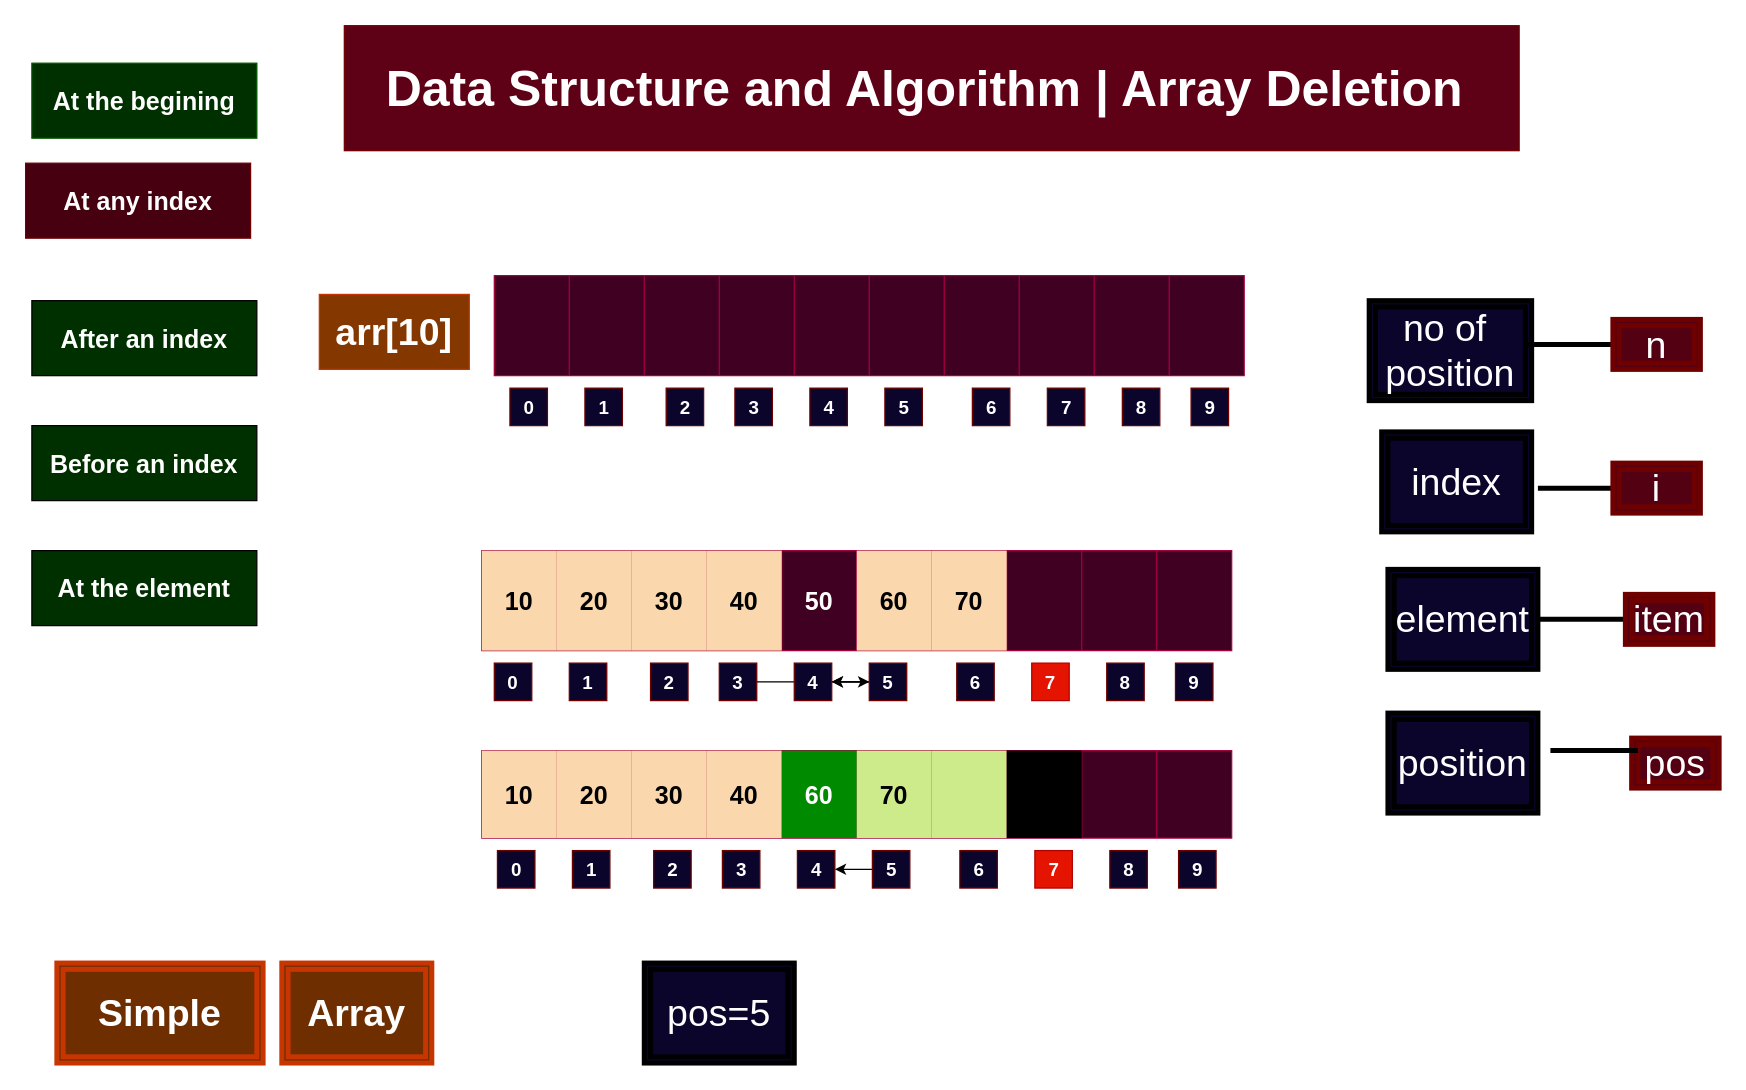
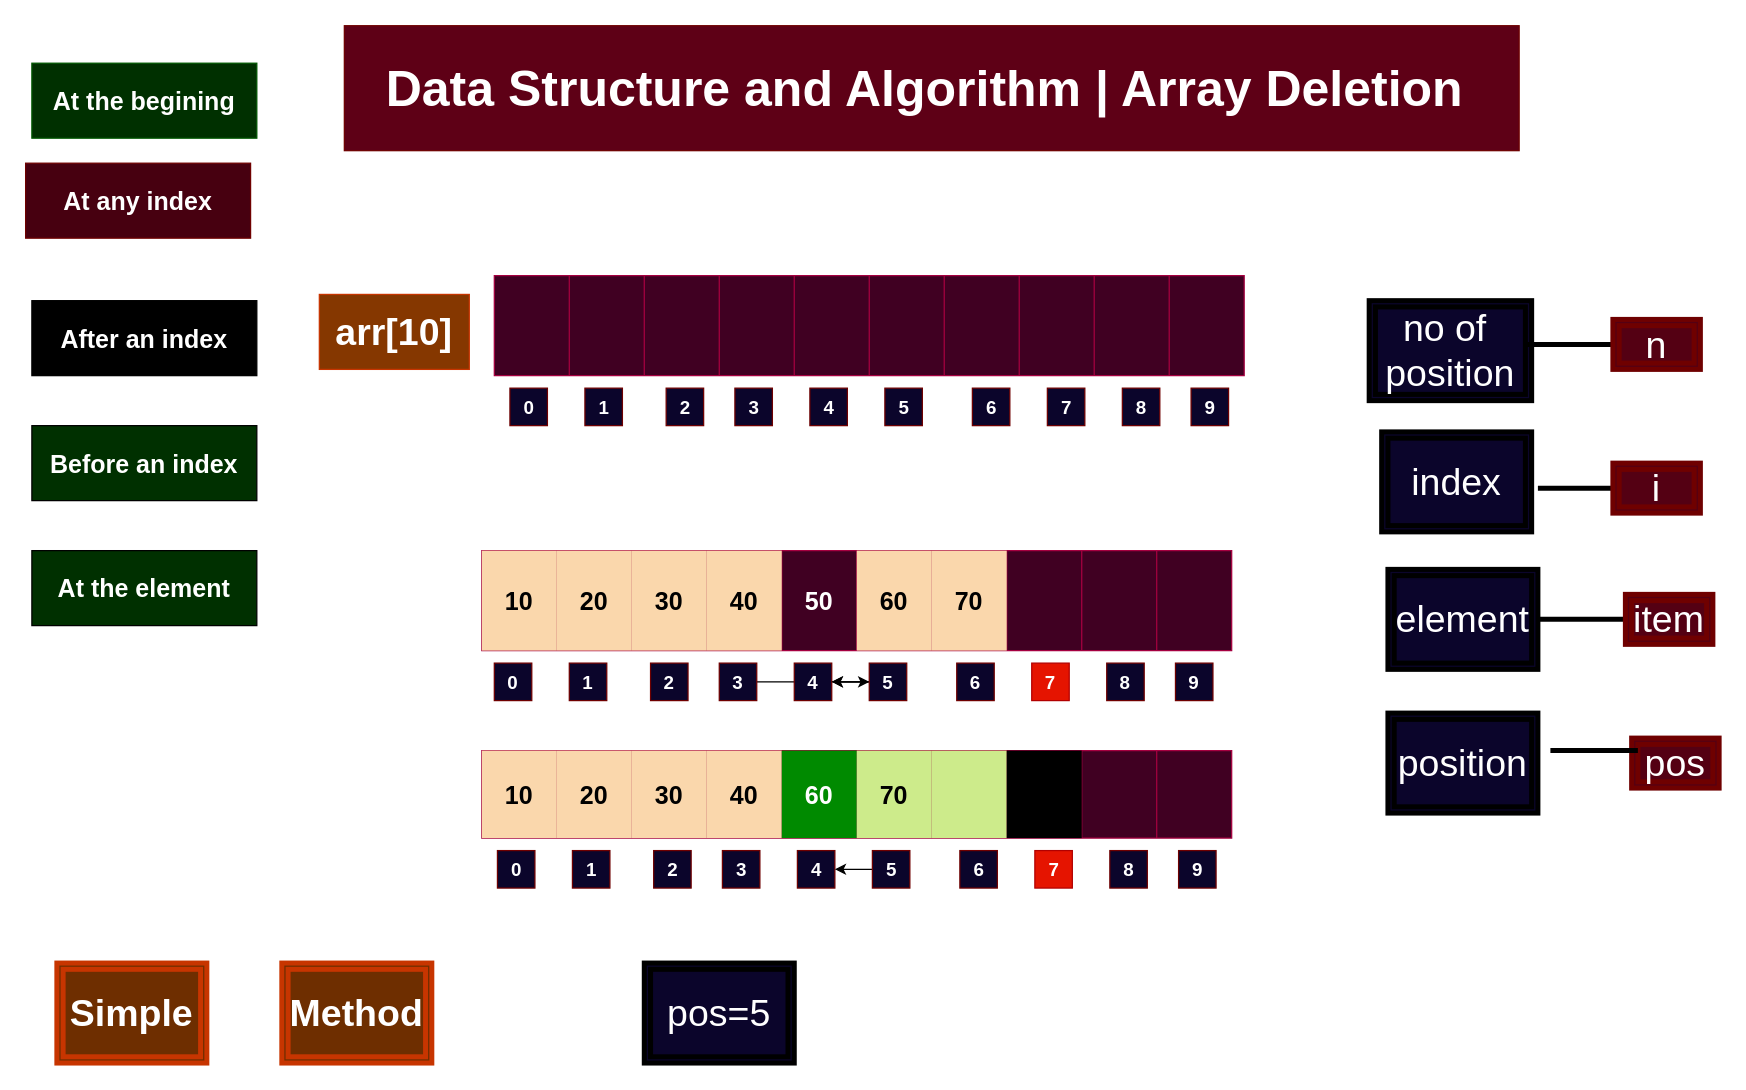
(144, 338) -> (144, 338)
(160, 1013) -> (132, 1013)
(357, 1013) -> (357, 1013)
